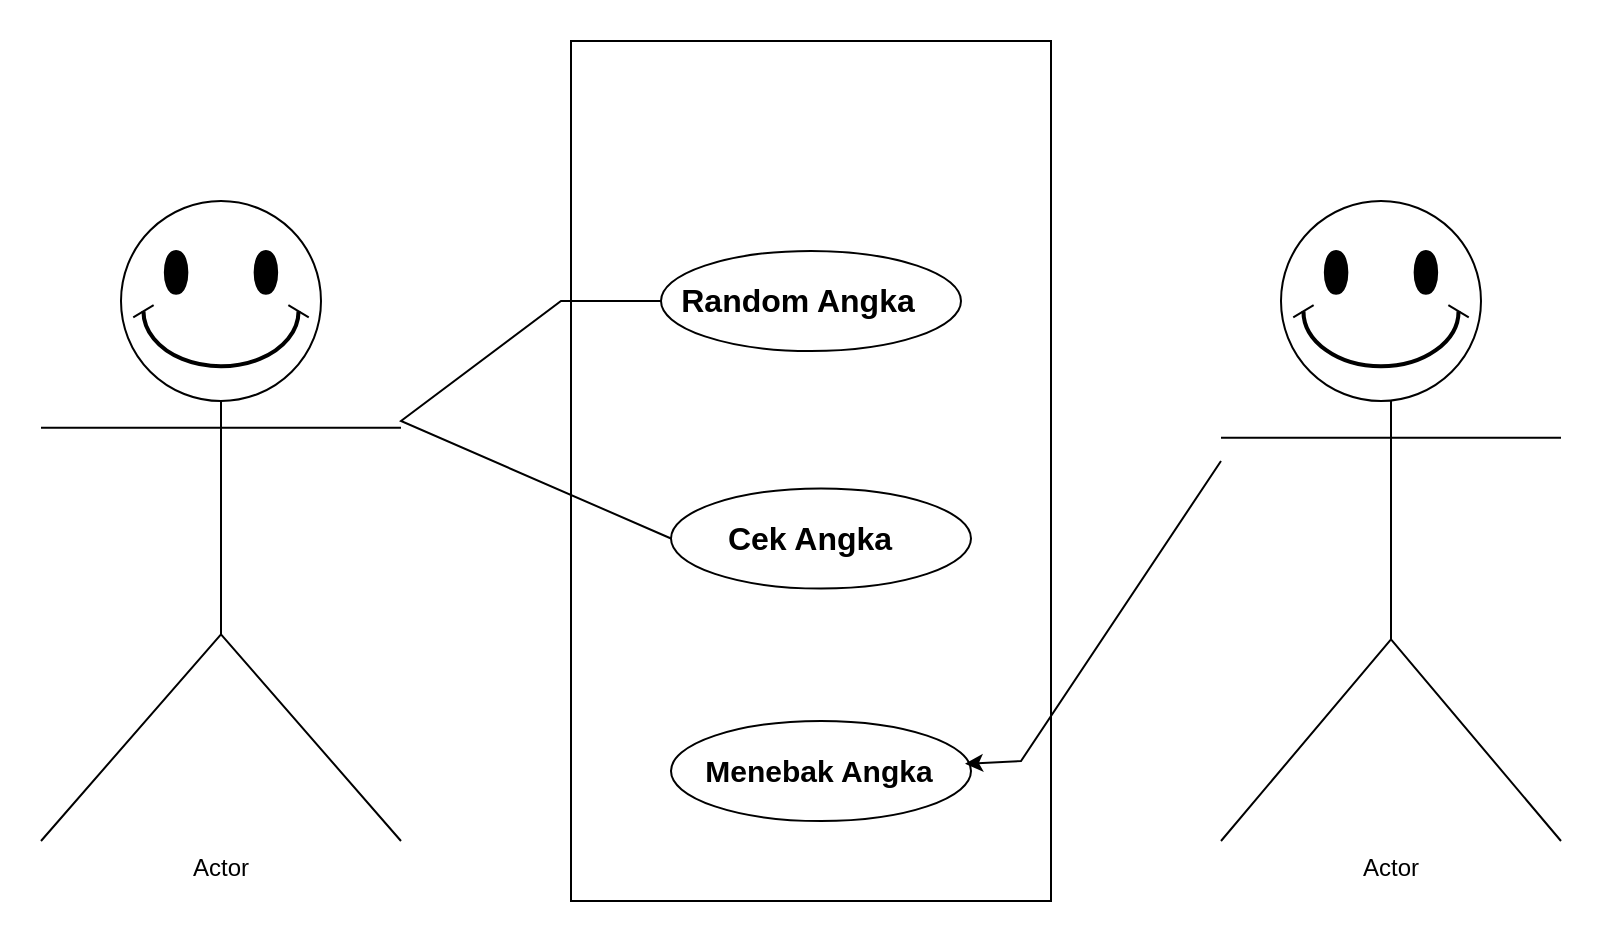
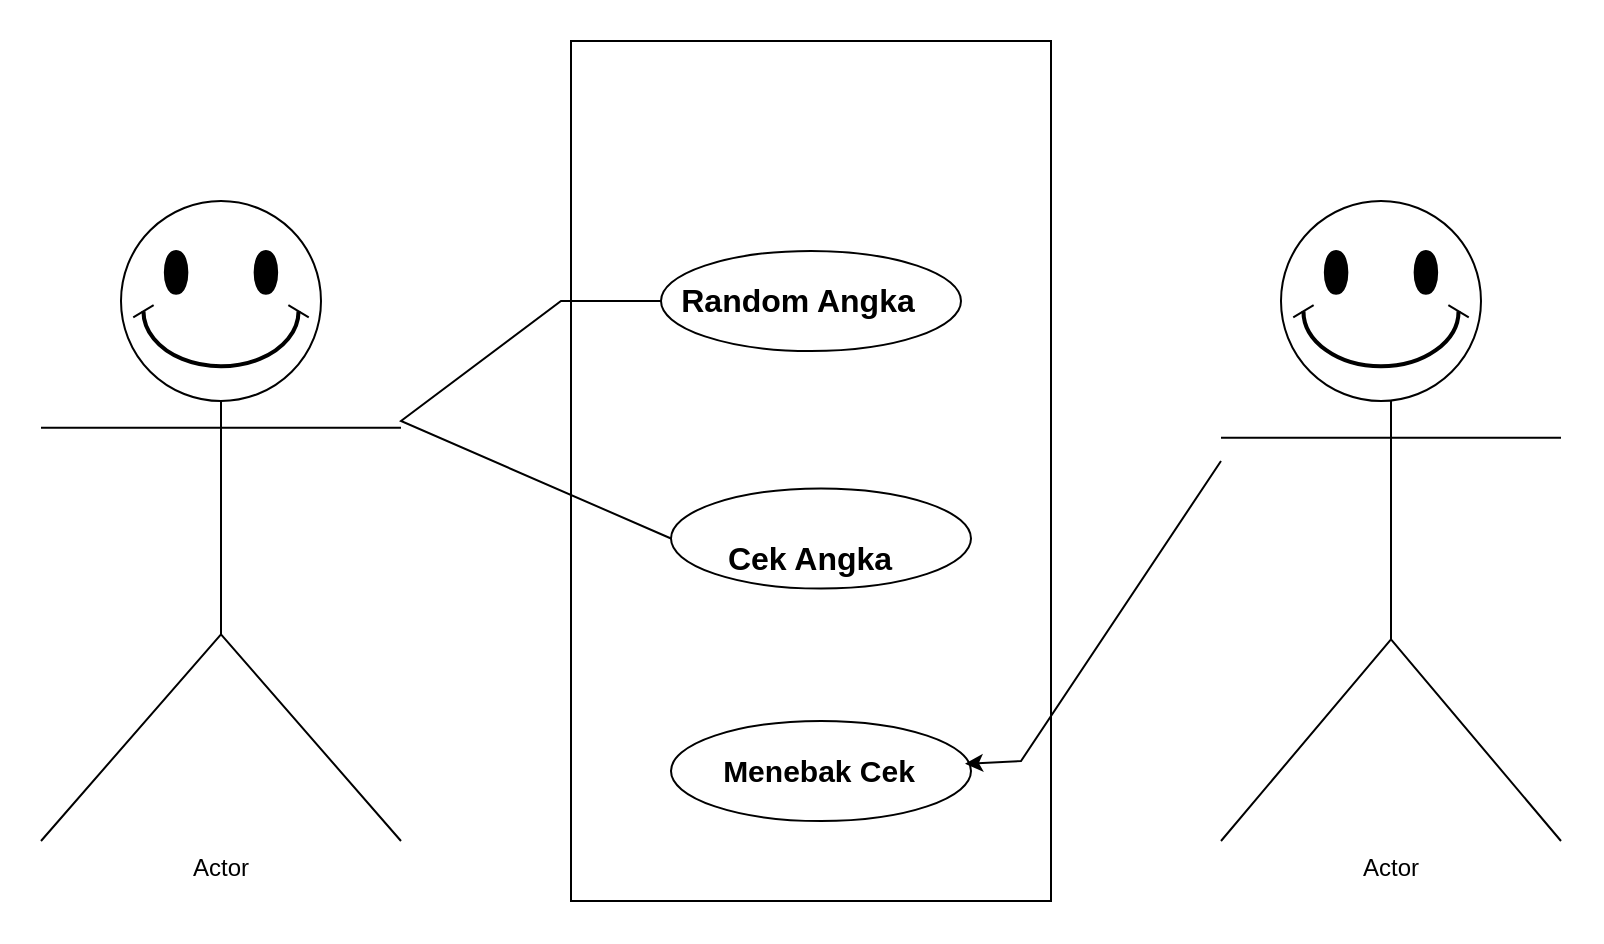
(811, 539) -> (811, 559)
(820, 771) -> (820, 771)
